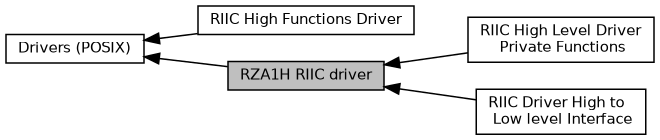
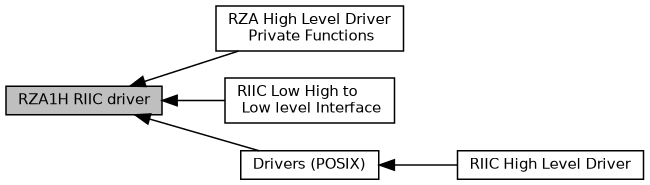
(306, 20) -> (550, 165)
(561, 40) -> (310, 28)
(194, 63) -> (204, 135)
(561, 112) -> (310, 100)
